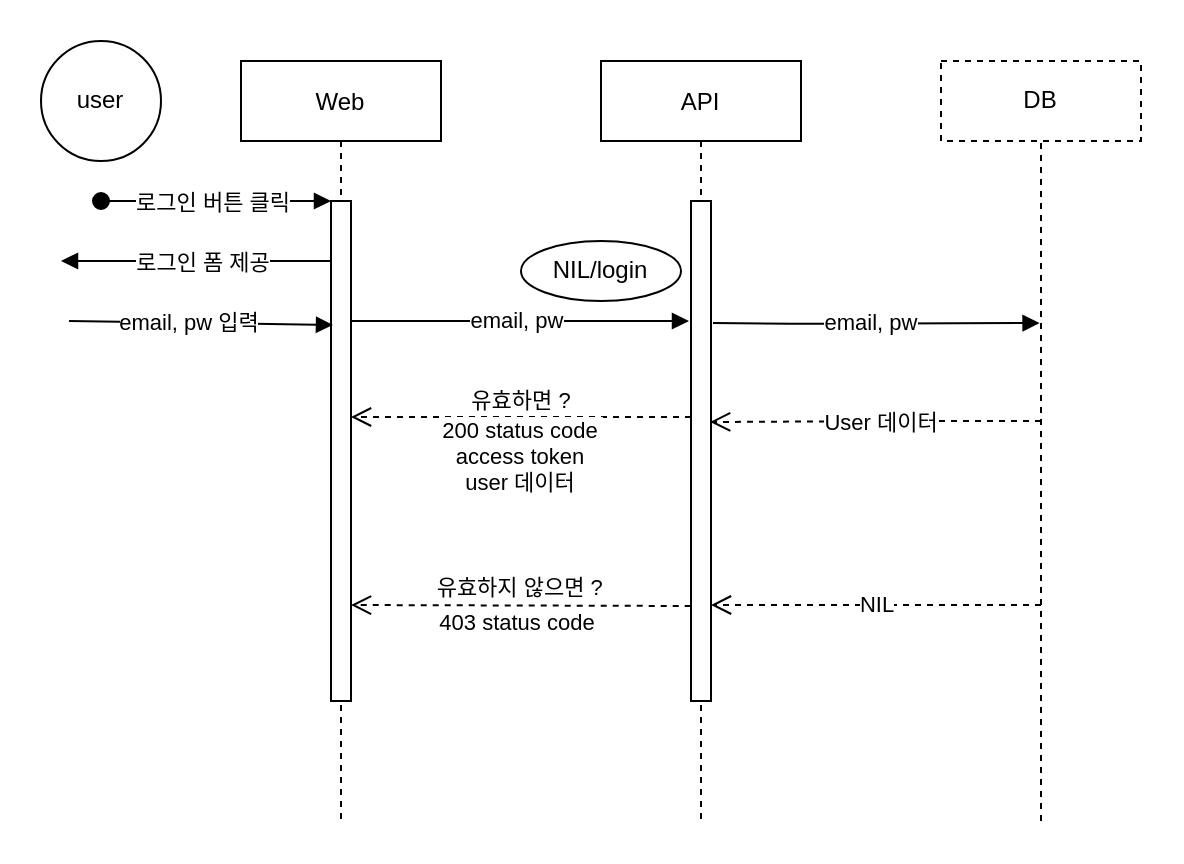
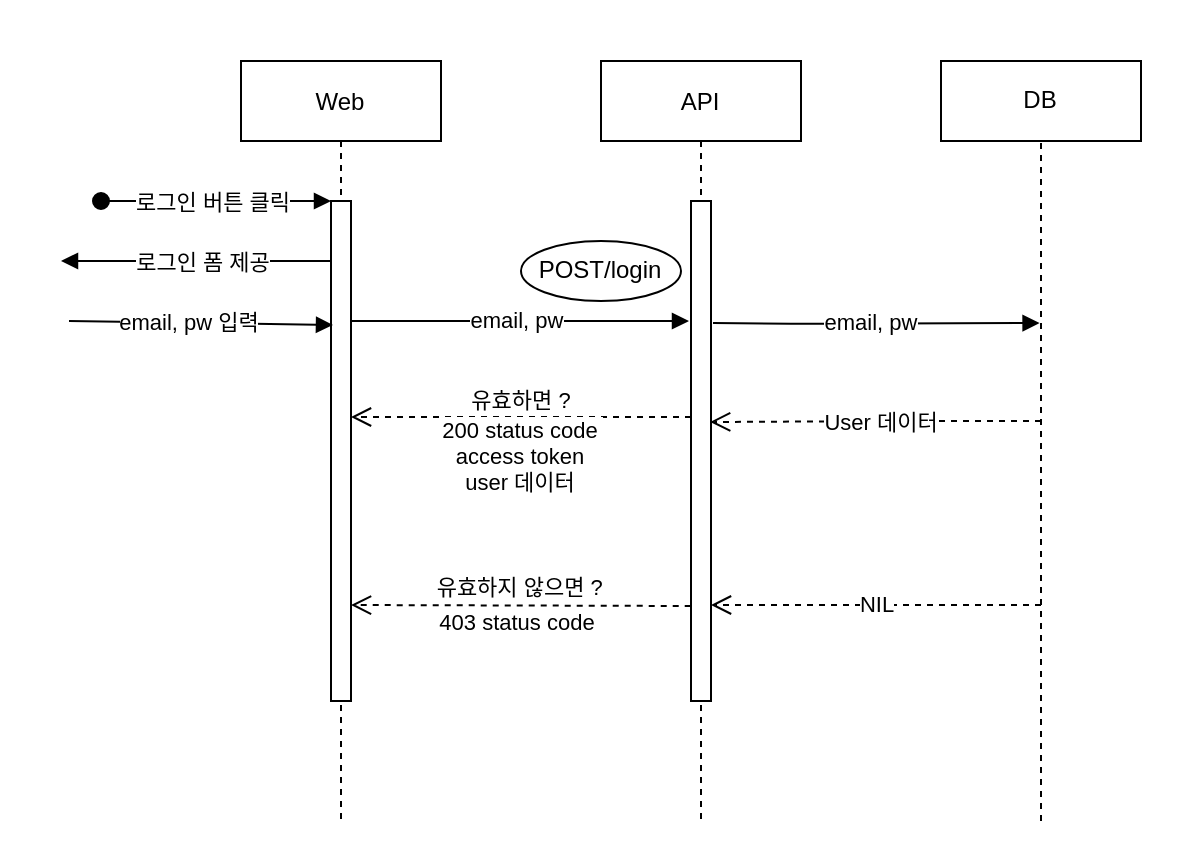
(101, 101) -> none
(1041, 101) -> (1041, 101)
(601, 271) -> (601, 271)
